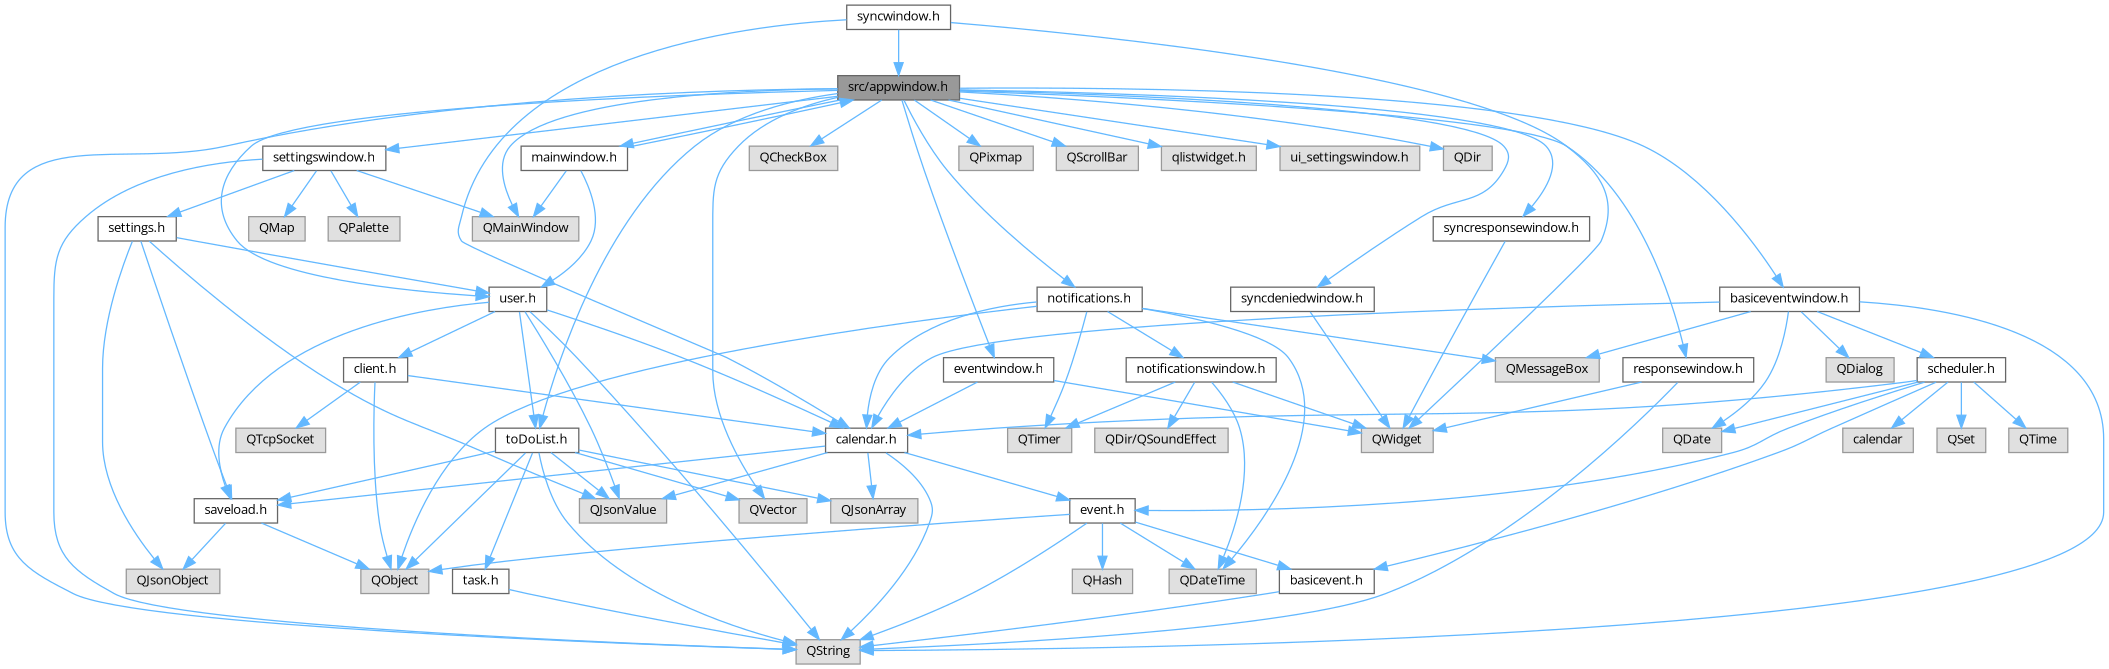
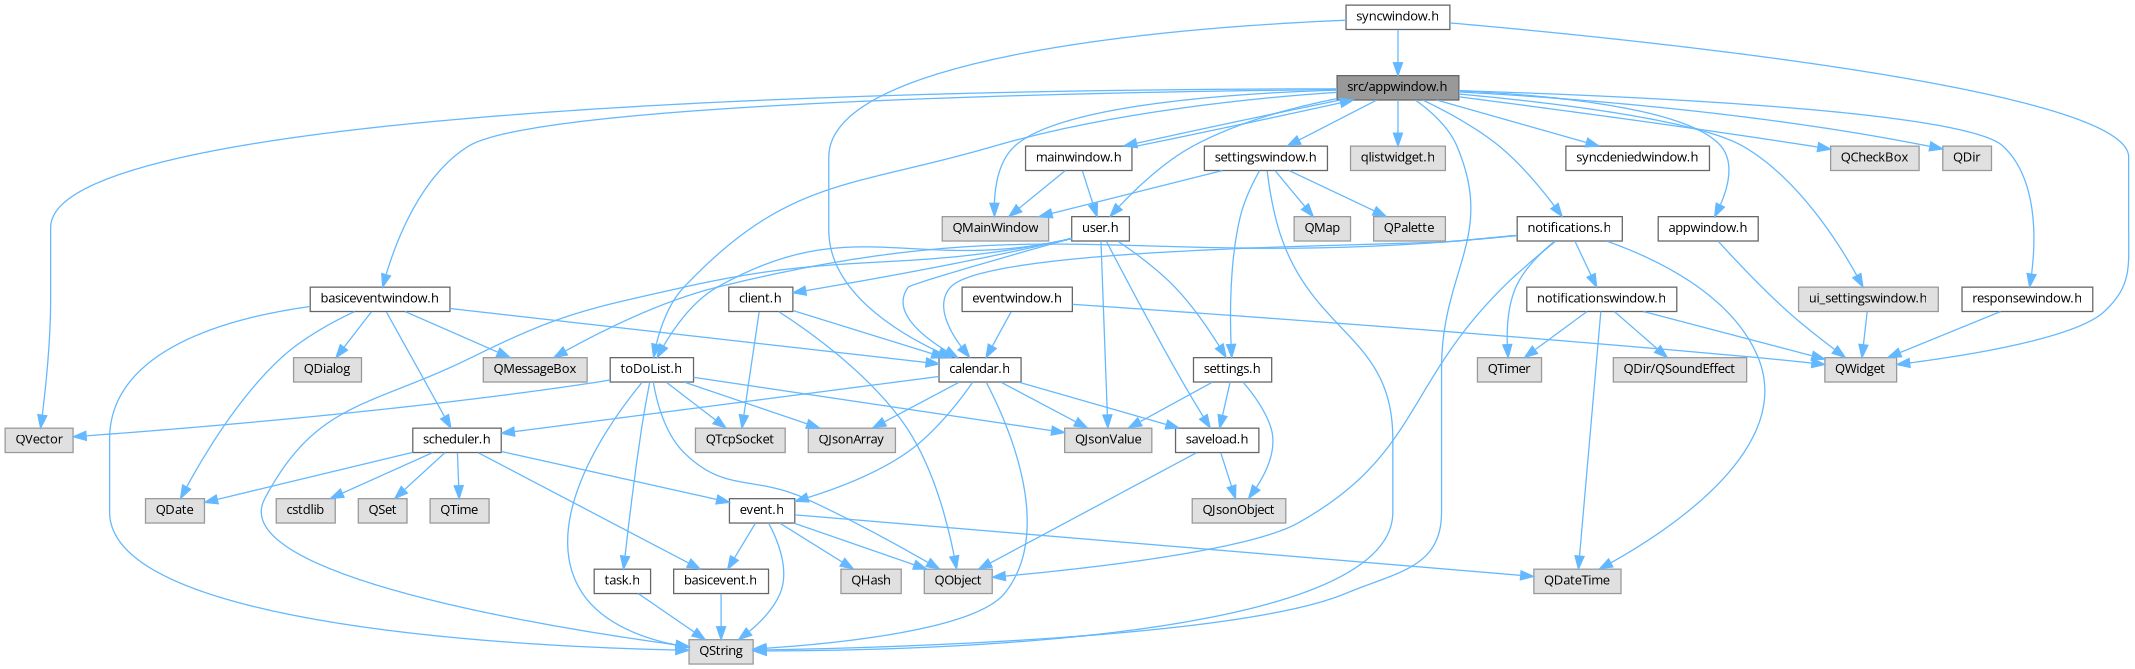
(996, 158) -> none
(1097, 158) -> none
(943, 224) -> none
(1511, 229) -> (1708, 229)
(326, 265) -> (1175, 287)
(1346, 365) -> (1865, 328)
(1444, 414) -> (716, 405)
(1878, 440) -> (306, 511)
(393, 474) -> (690, 400)
(1311, 612) -> none
